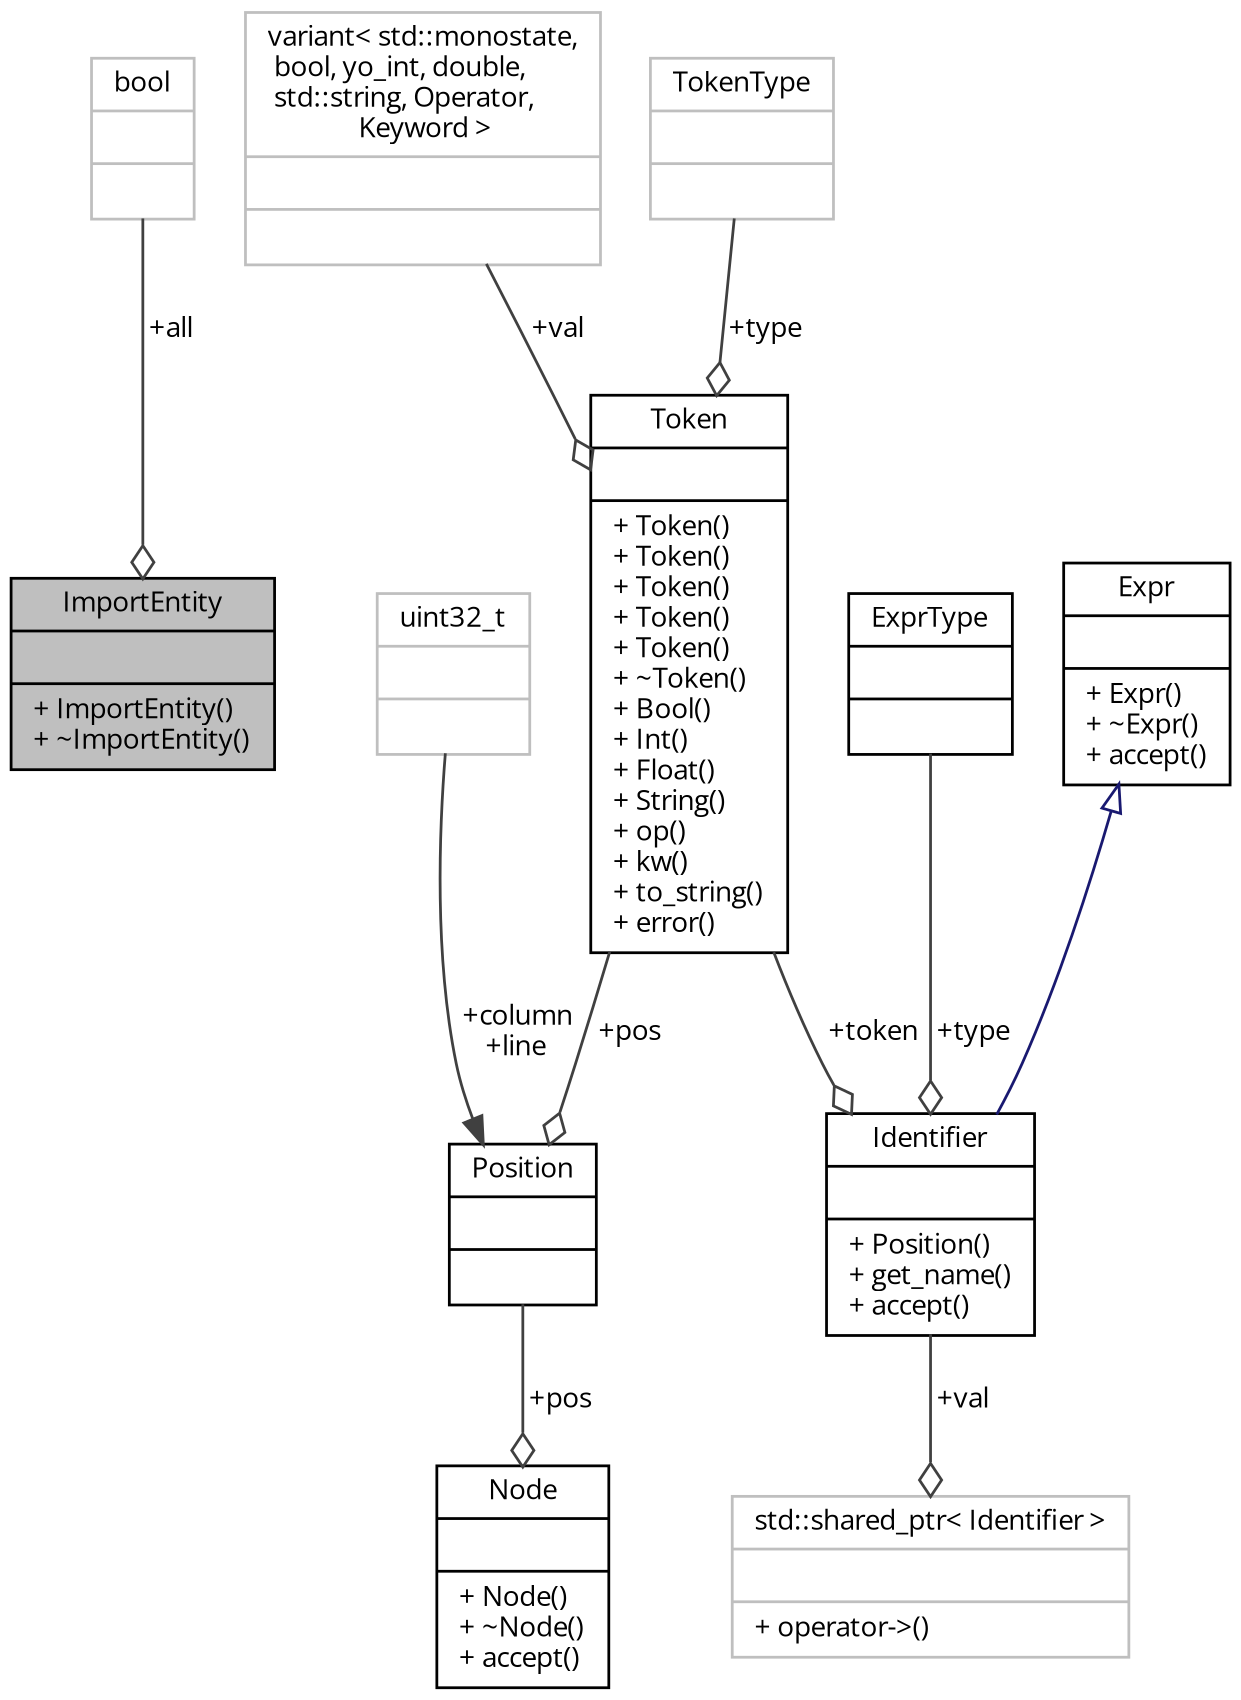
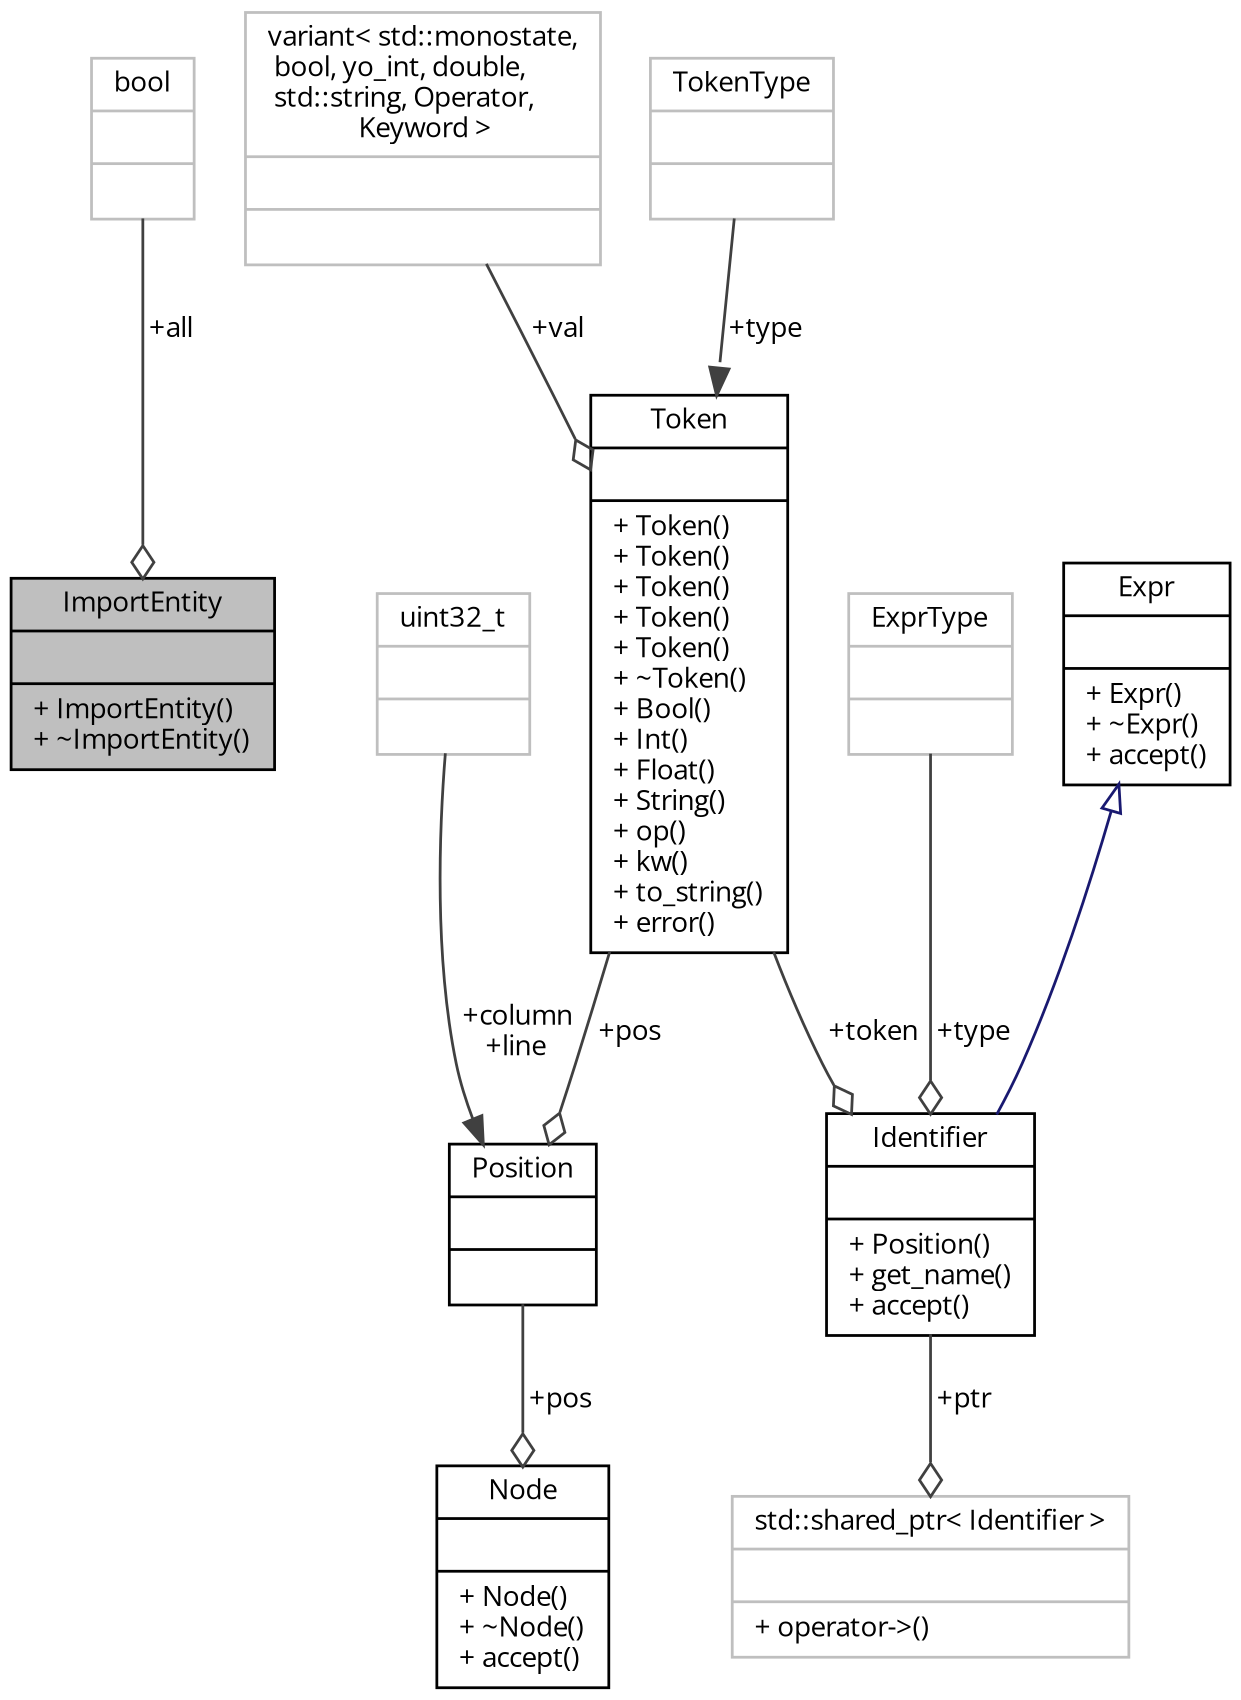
(727, 290) -> (727, 290)
(931, 674) -> (931, 674)
(961, 1401) -> (961, 1401)
